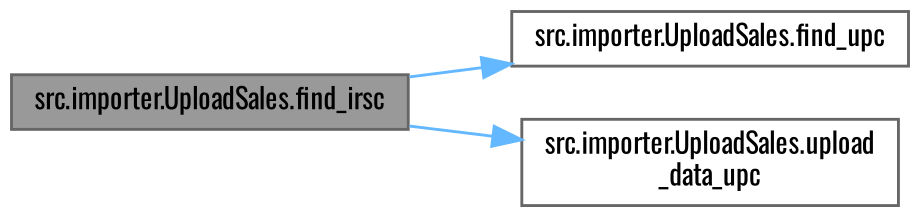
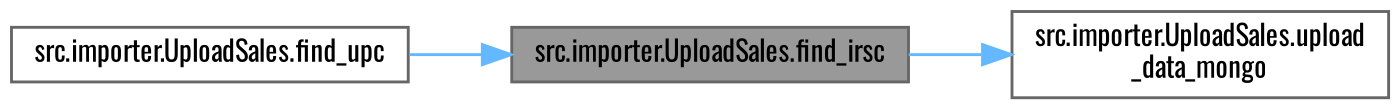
(446, 72) -> (446, 55)
(710, 162) -> (1200, 55)
